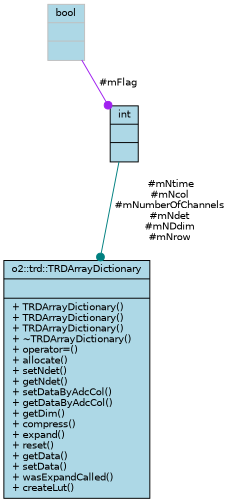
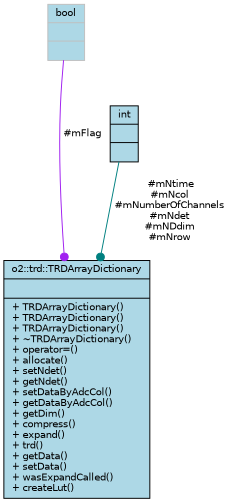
(94, 81) -> (60, 156)
(33, 446) -> (28, 446)
